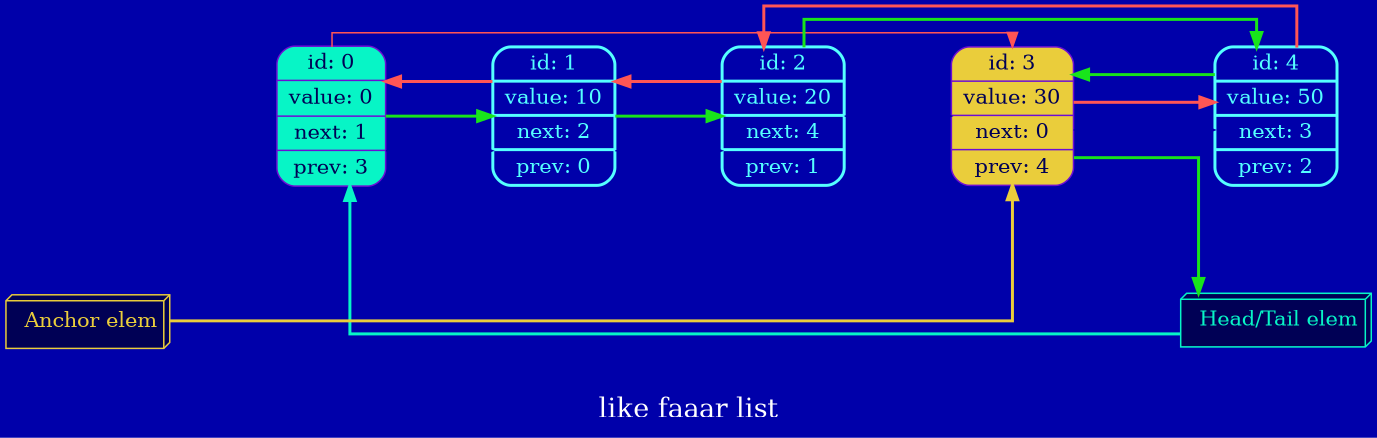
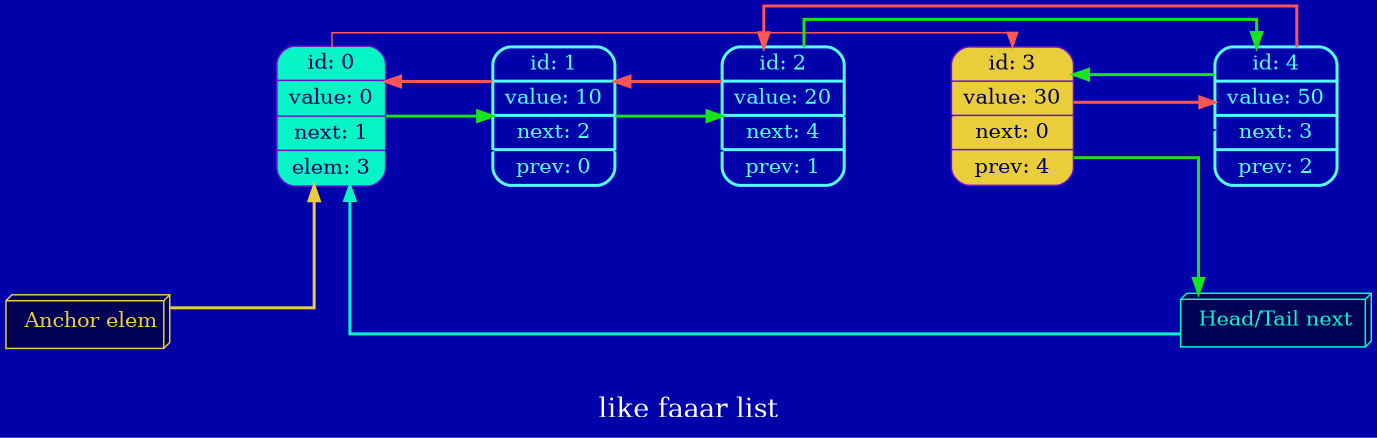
(331, 168) -> (331, 168)
(1276, 320) -> (1276, 320)
(652, 321) -> (296, 308)
